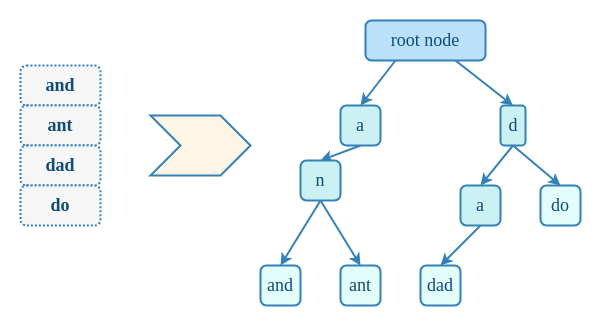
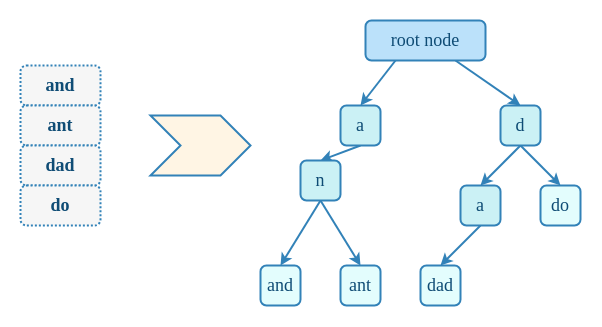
(513, 126) -> (521, 126)
